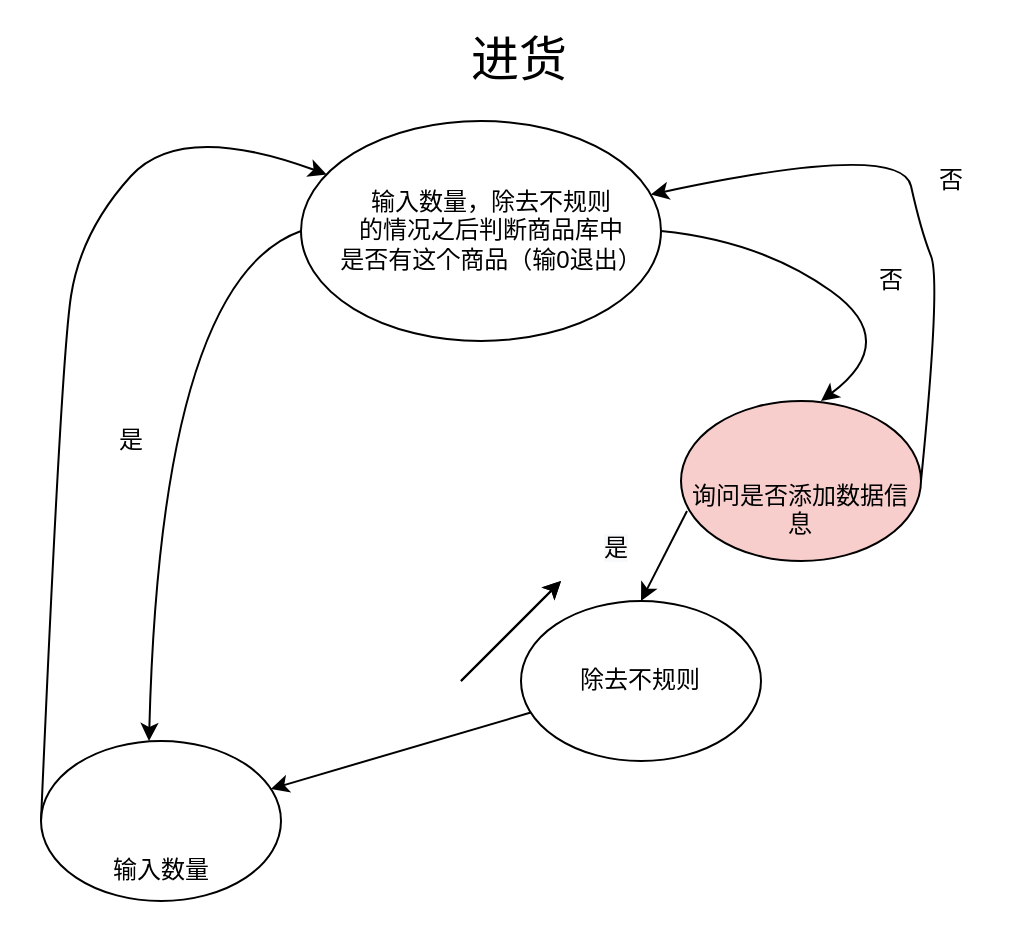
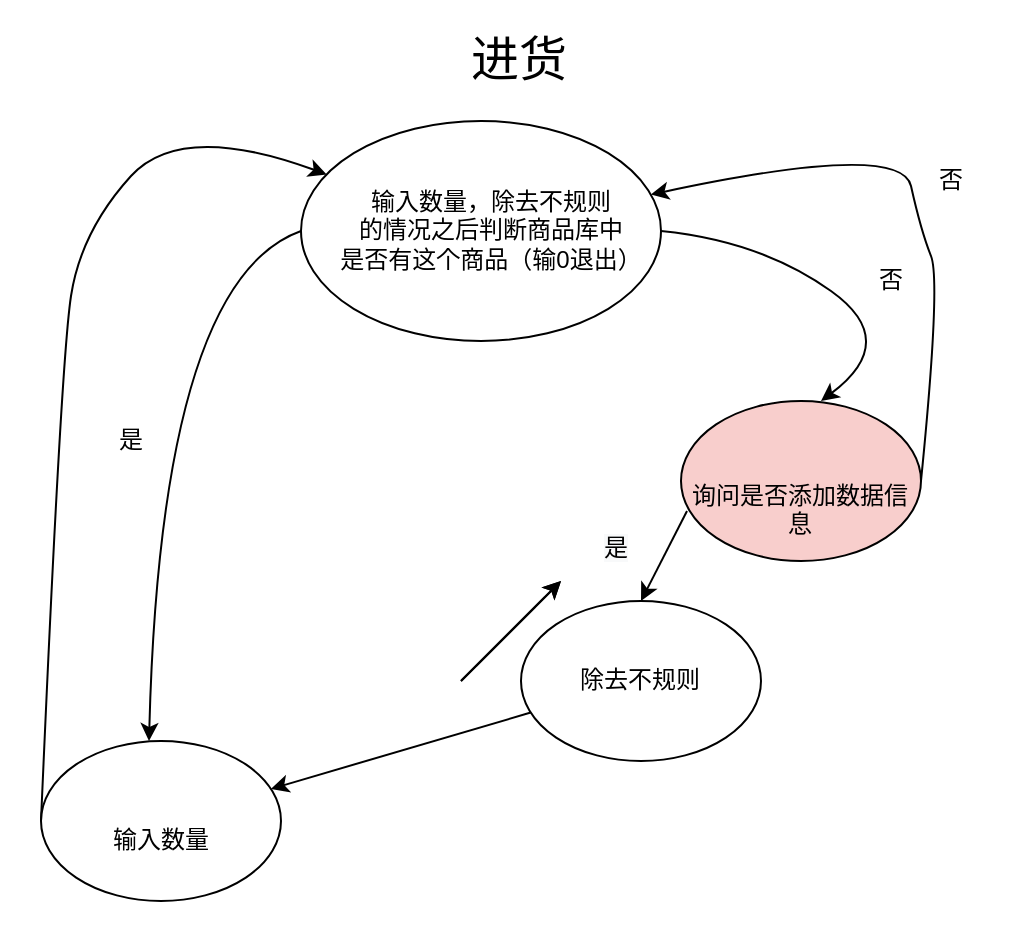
(161, 871) -> (161, 841)
